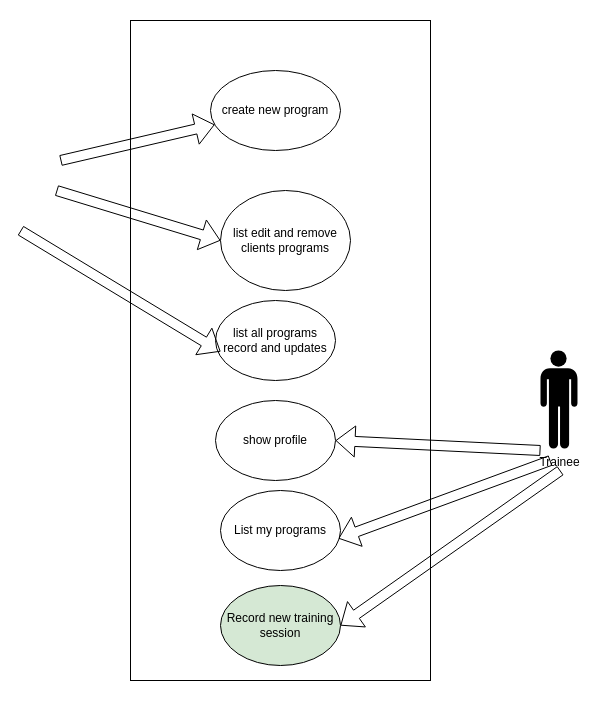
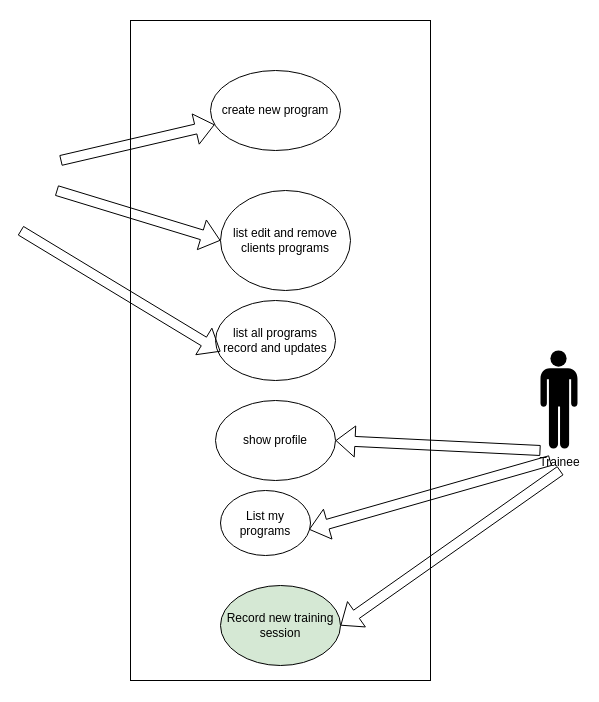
(281, 531) -> (266, 523)
